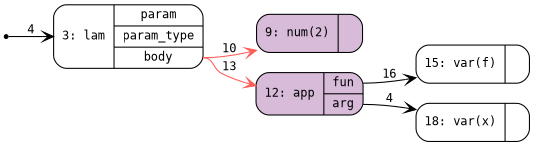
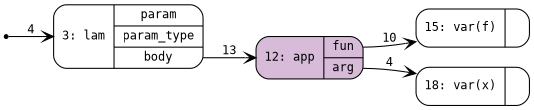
(310, 33) -> none
(222, 73) -> (224, 58)
(390, 75) -> (390, 39)
